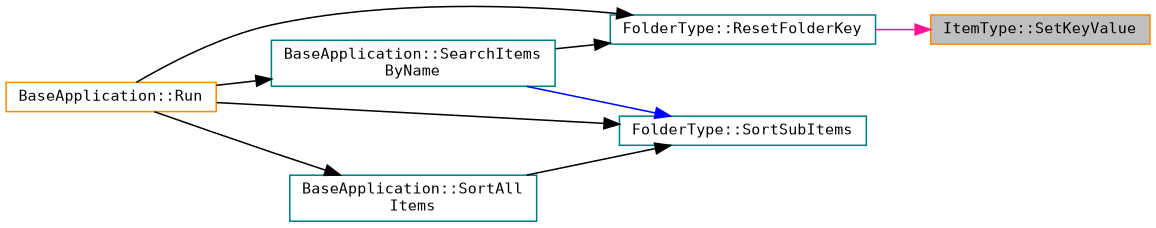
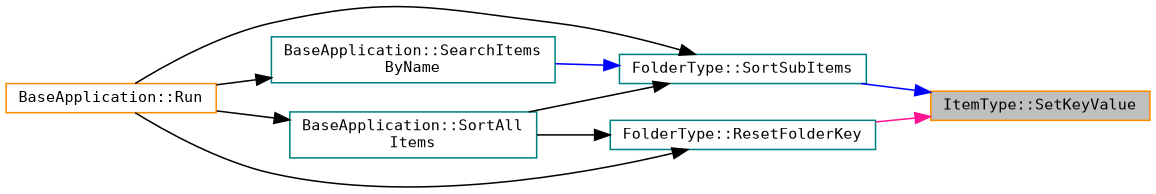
(575, 47) -> (566, 135)
none -> (888, 87)
